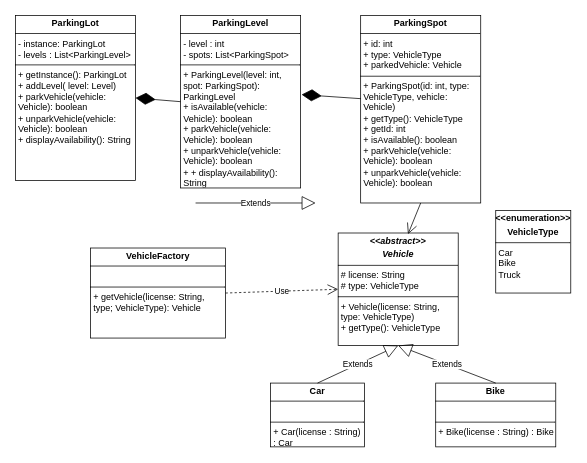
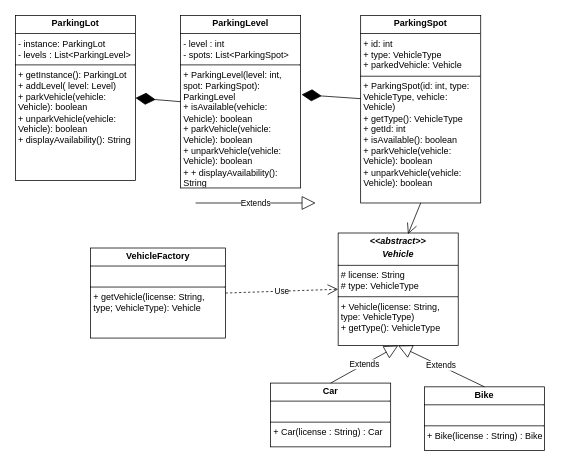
(533, 252) -> none
(317, 415) -> (330, 415)
(495, 415) -> (484, 419)
